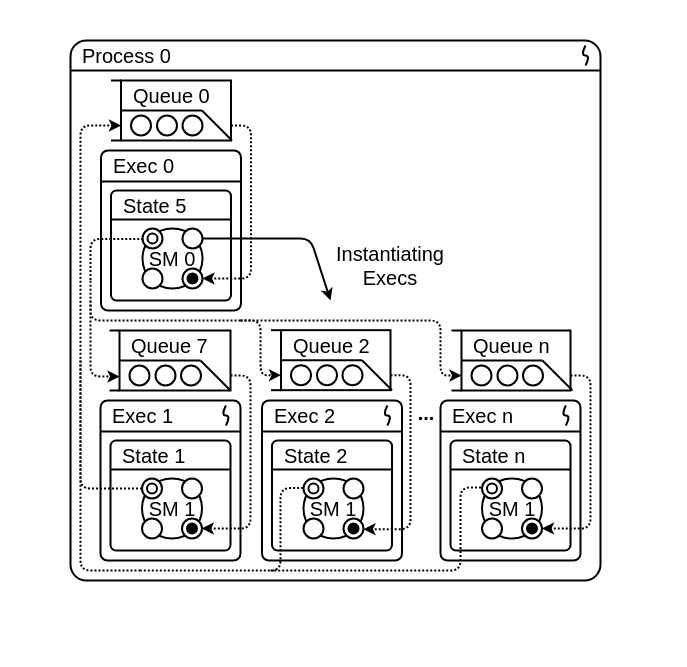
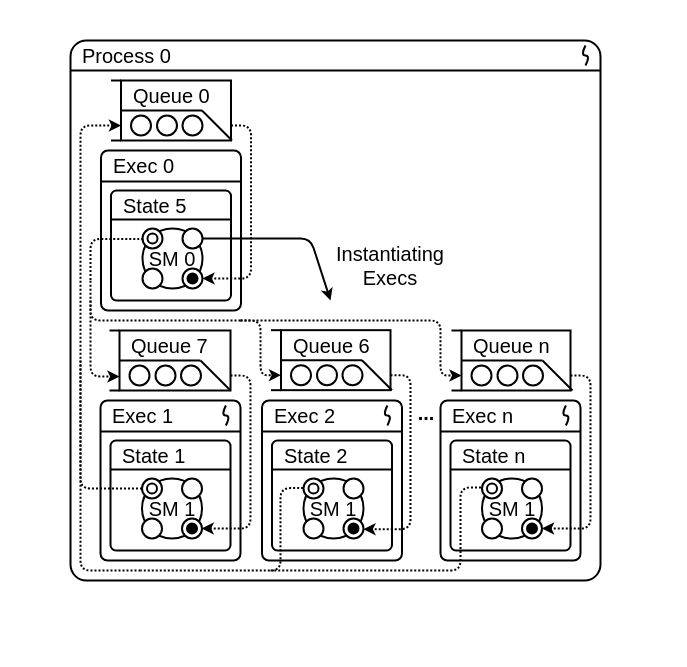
(330, 346) -> (330, 346)
